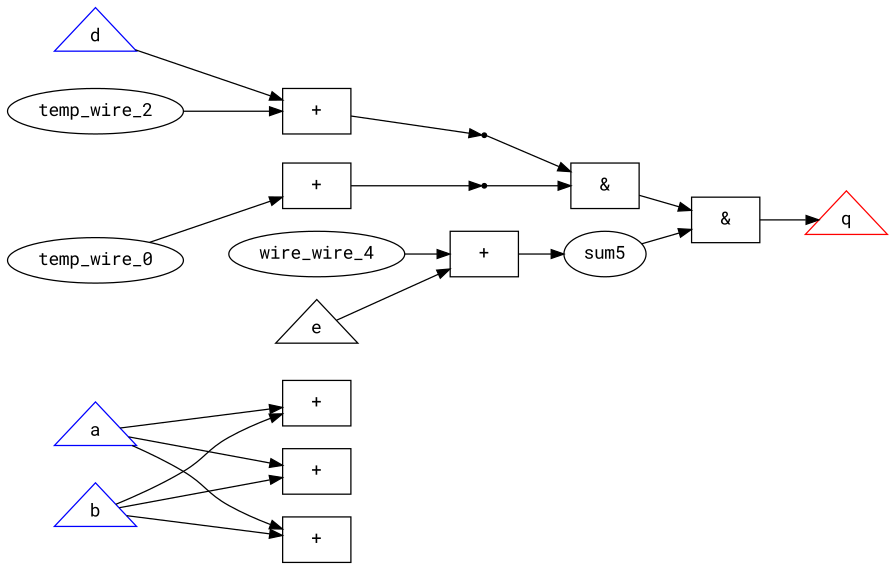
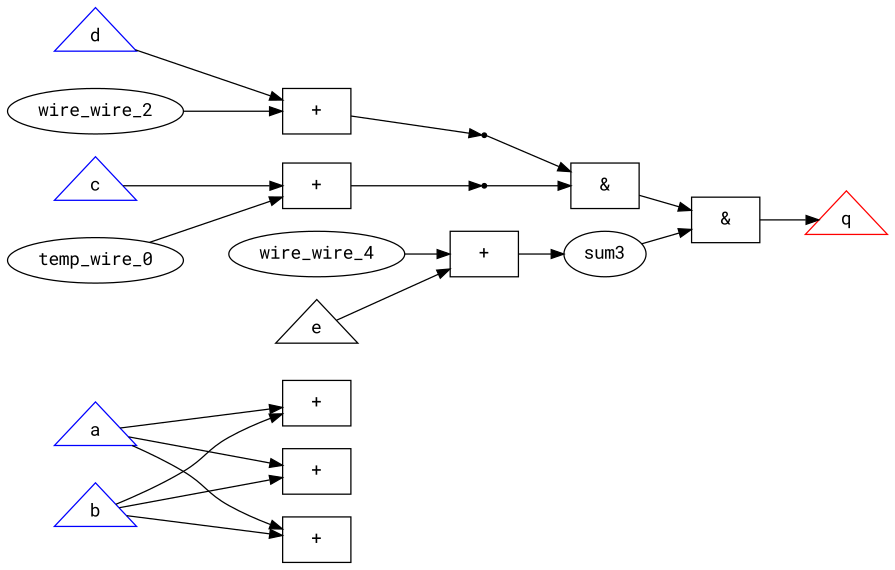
(95, 111) -> (95, 111)
none -> (95, 186)
(605, 254) -> (605, 254)
